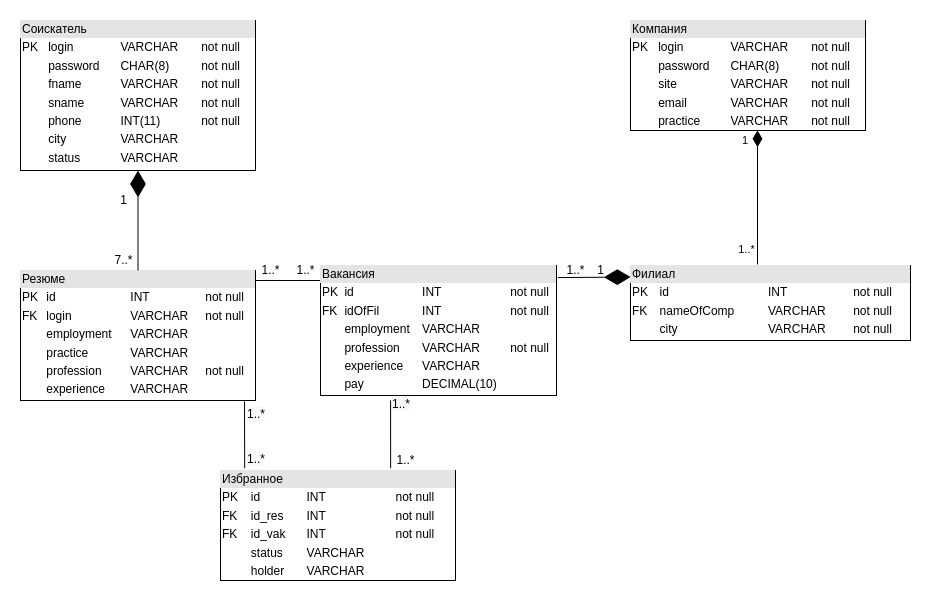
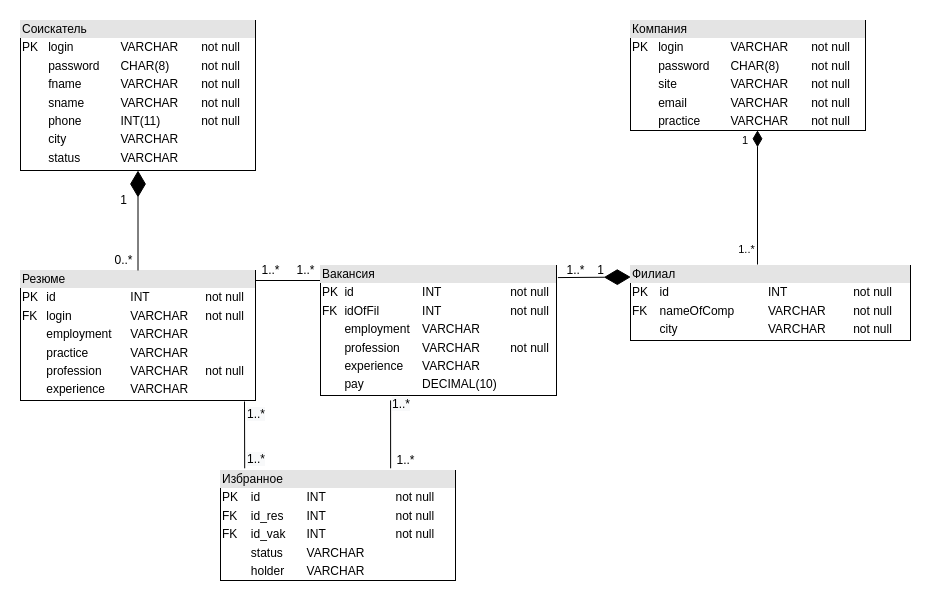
(124, 261) -> (124, 261)
